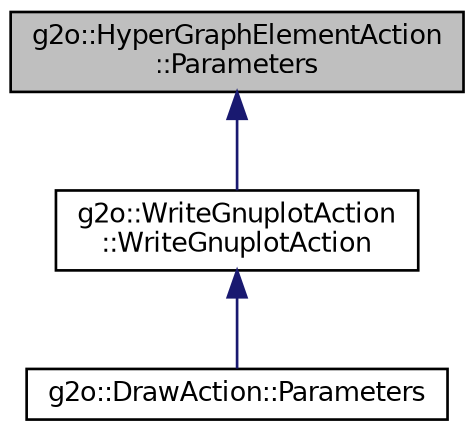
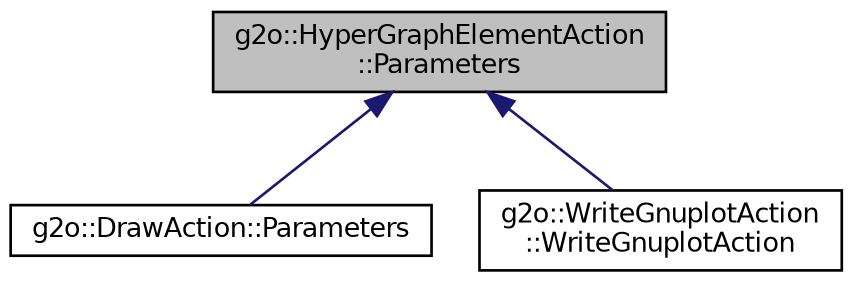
(237, 333) -> (311, 157)
